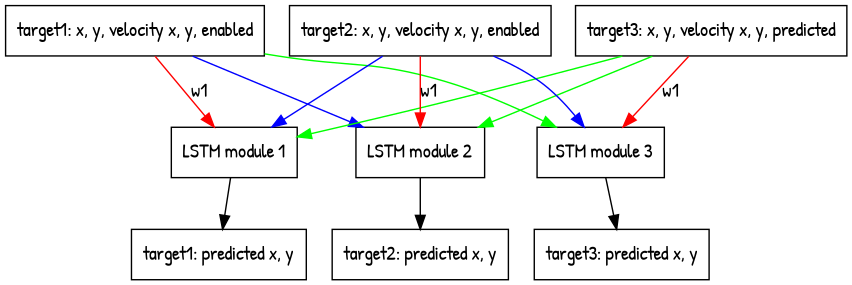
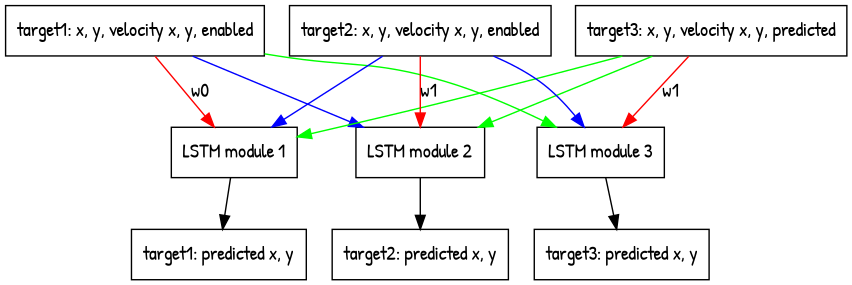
(200, 92) -> (200, 92)
